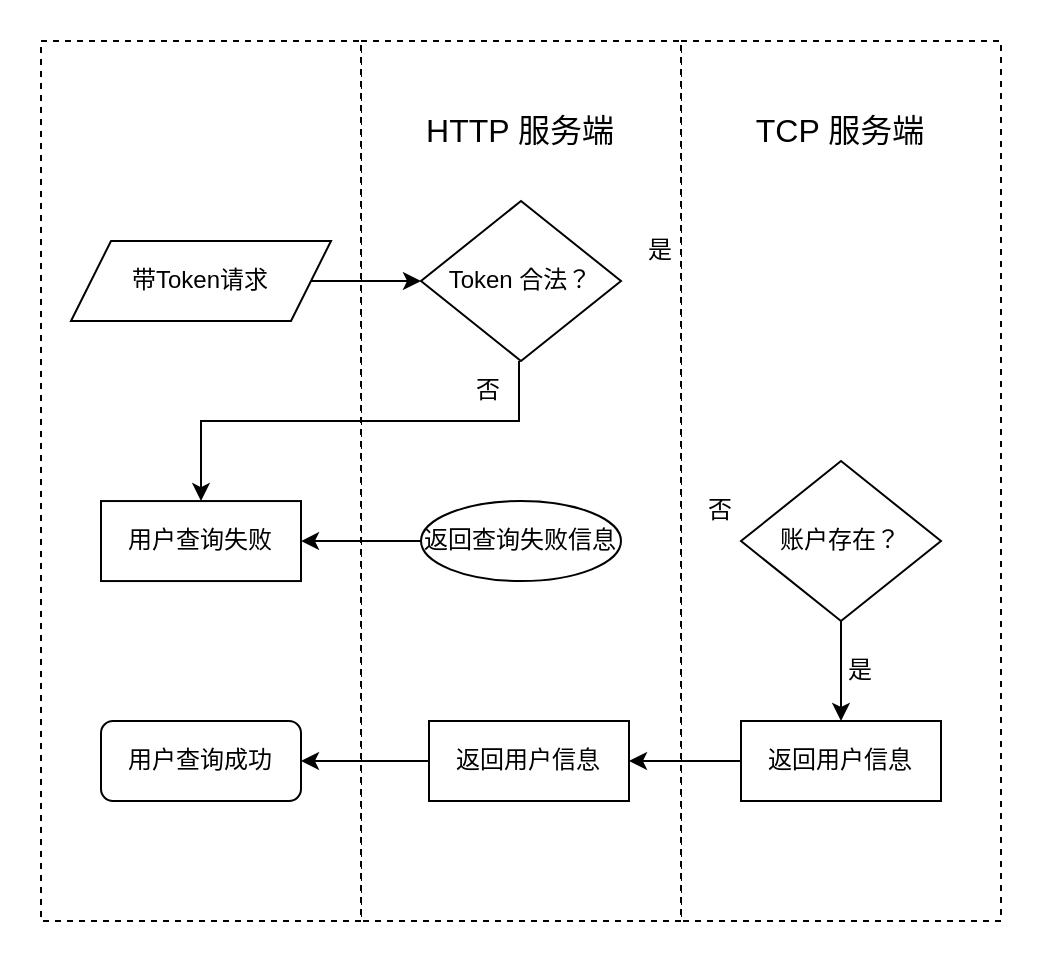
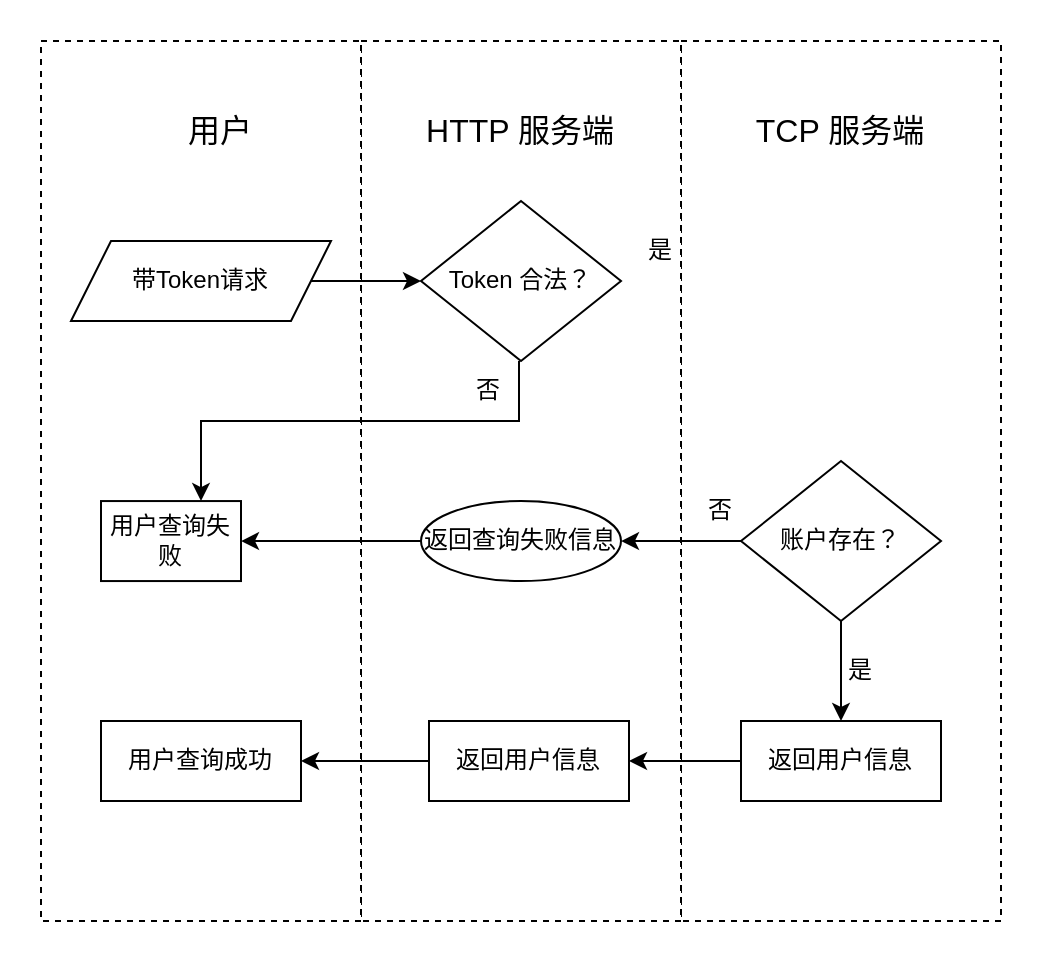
none -> (221, 131)
(201, 541) -> (171, 541)
none -> (688, 541)
(201, 761) -> (201, 761)
